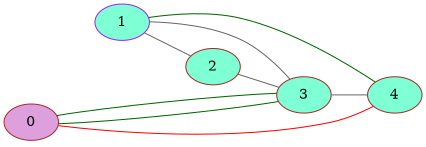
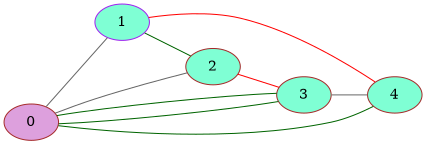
(268, 27) -> (268, 27)
(227, 34) -> (77, 72)
(168, 44) -> (168, 44)
(258, 81) -> (258, 81)
none -> (121, 91)
(218, 134) -> (218, 134)
